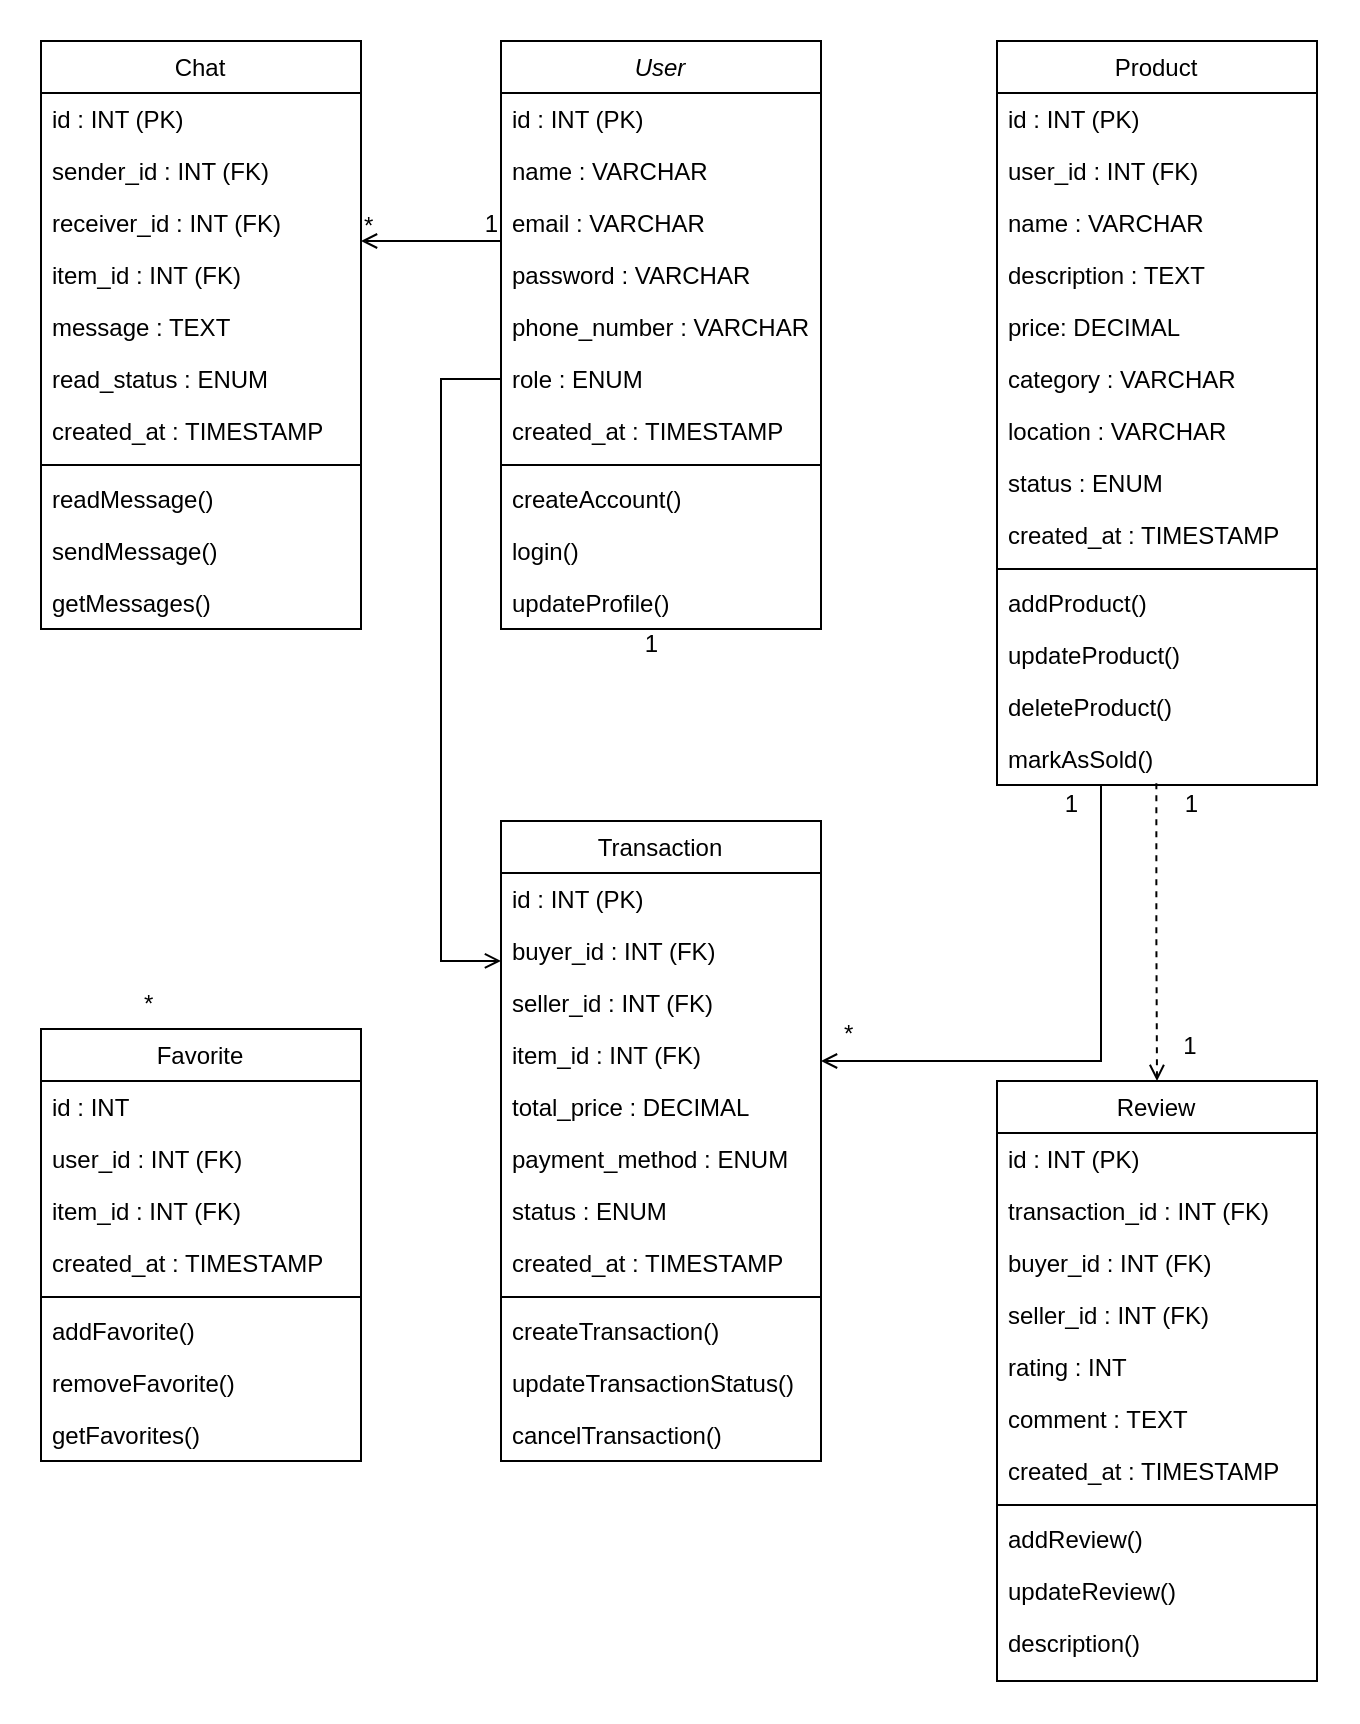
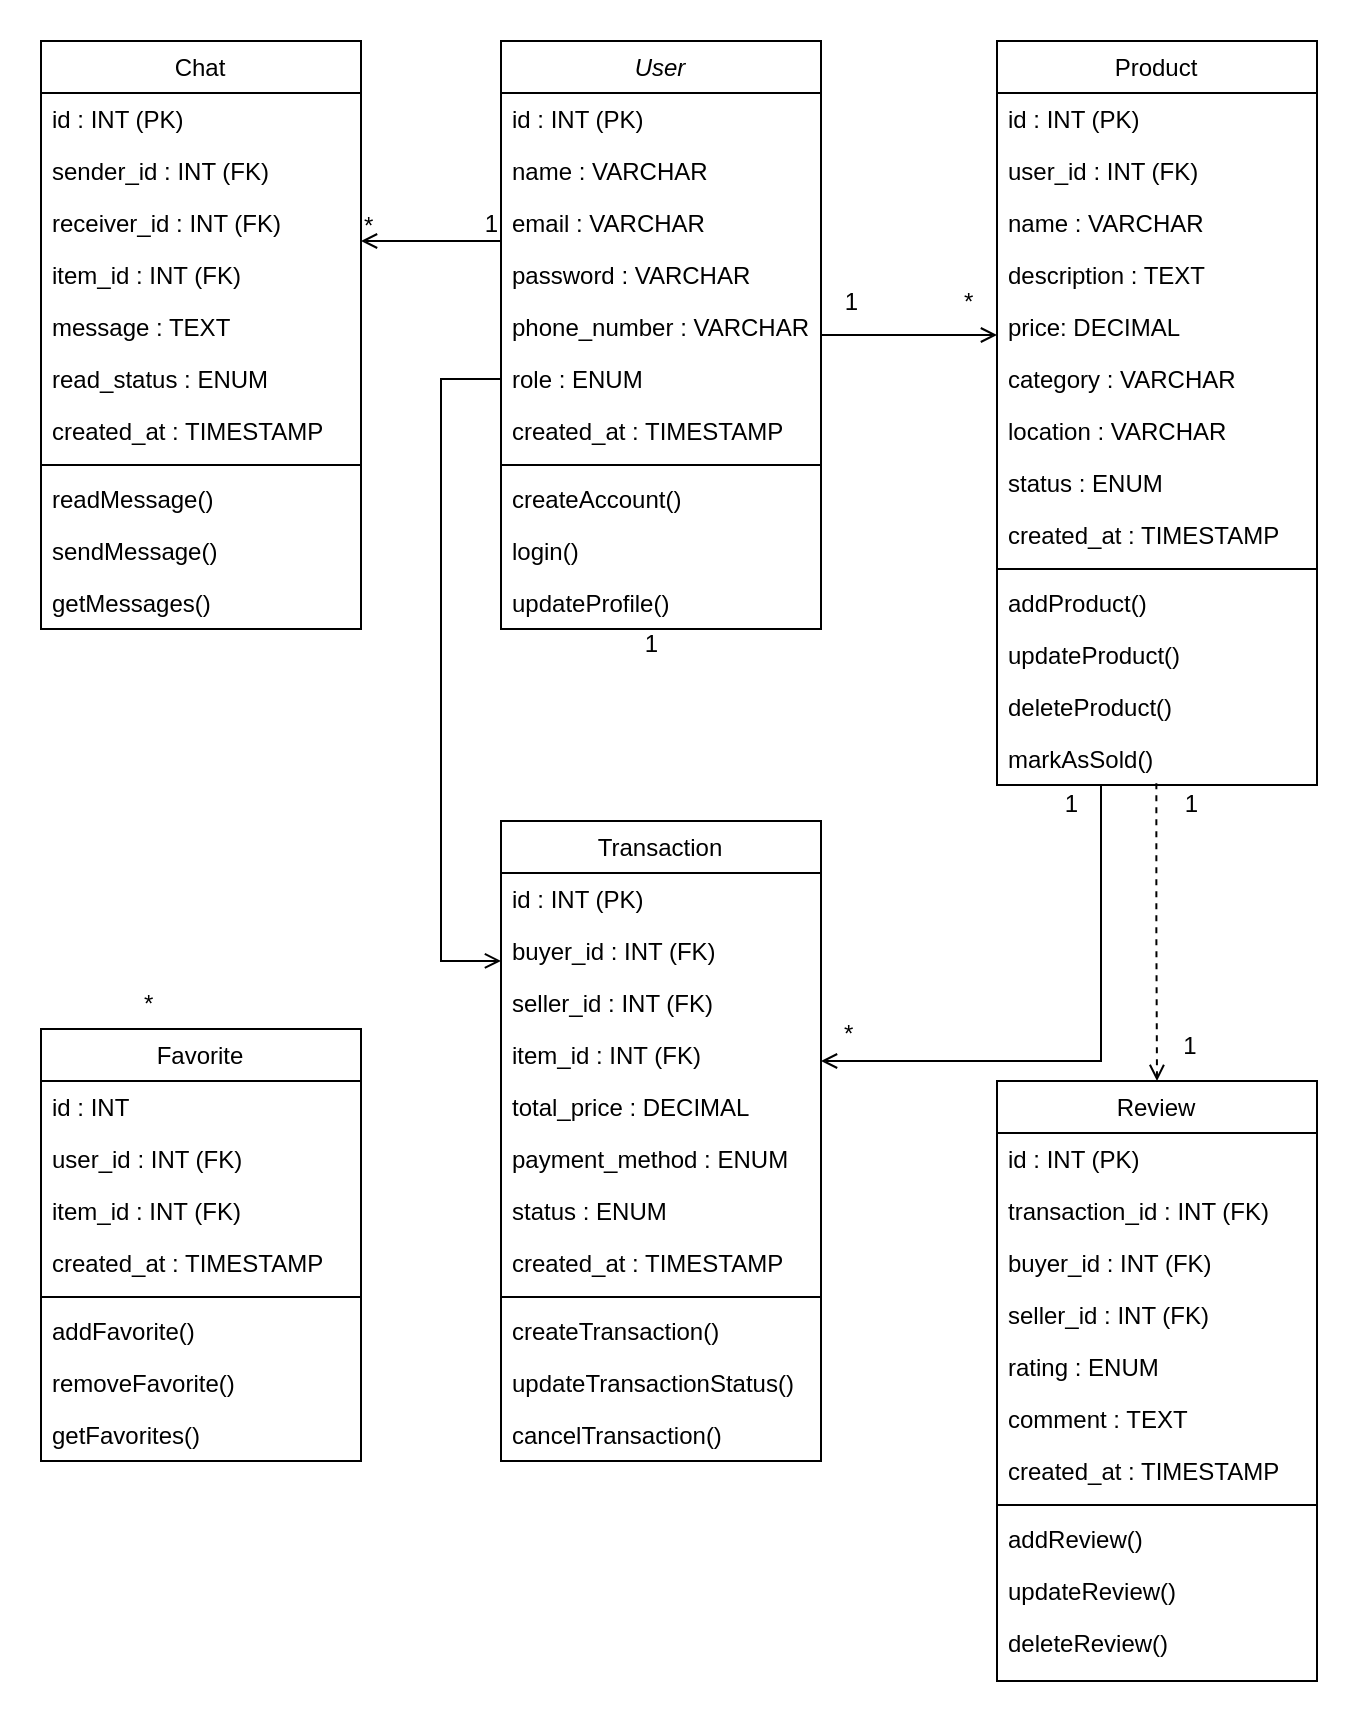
none -> (908, 335)
(1076, 1368) -> (1083, 1368)
(1089, 1644) -> (1096, 1644)
